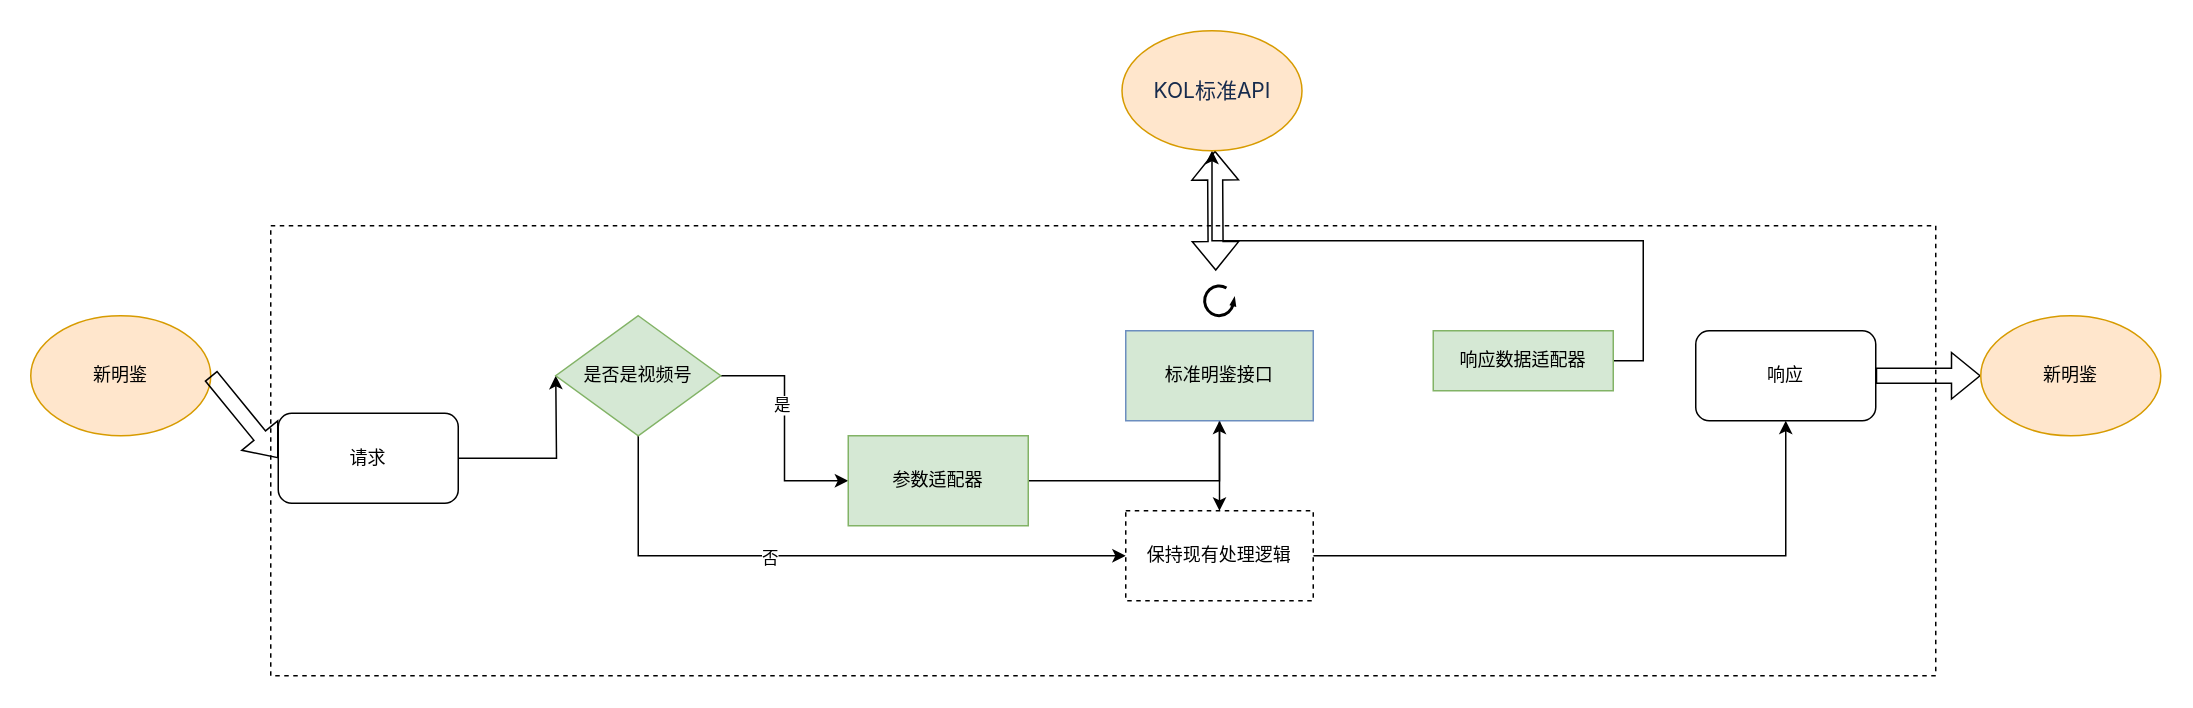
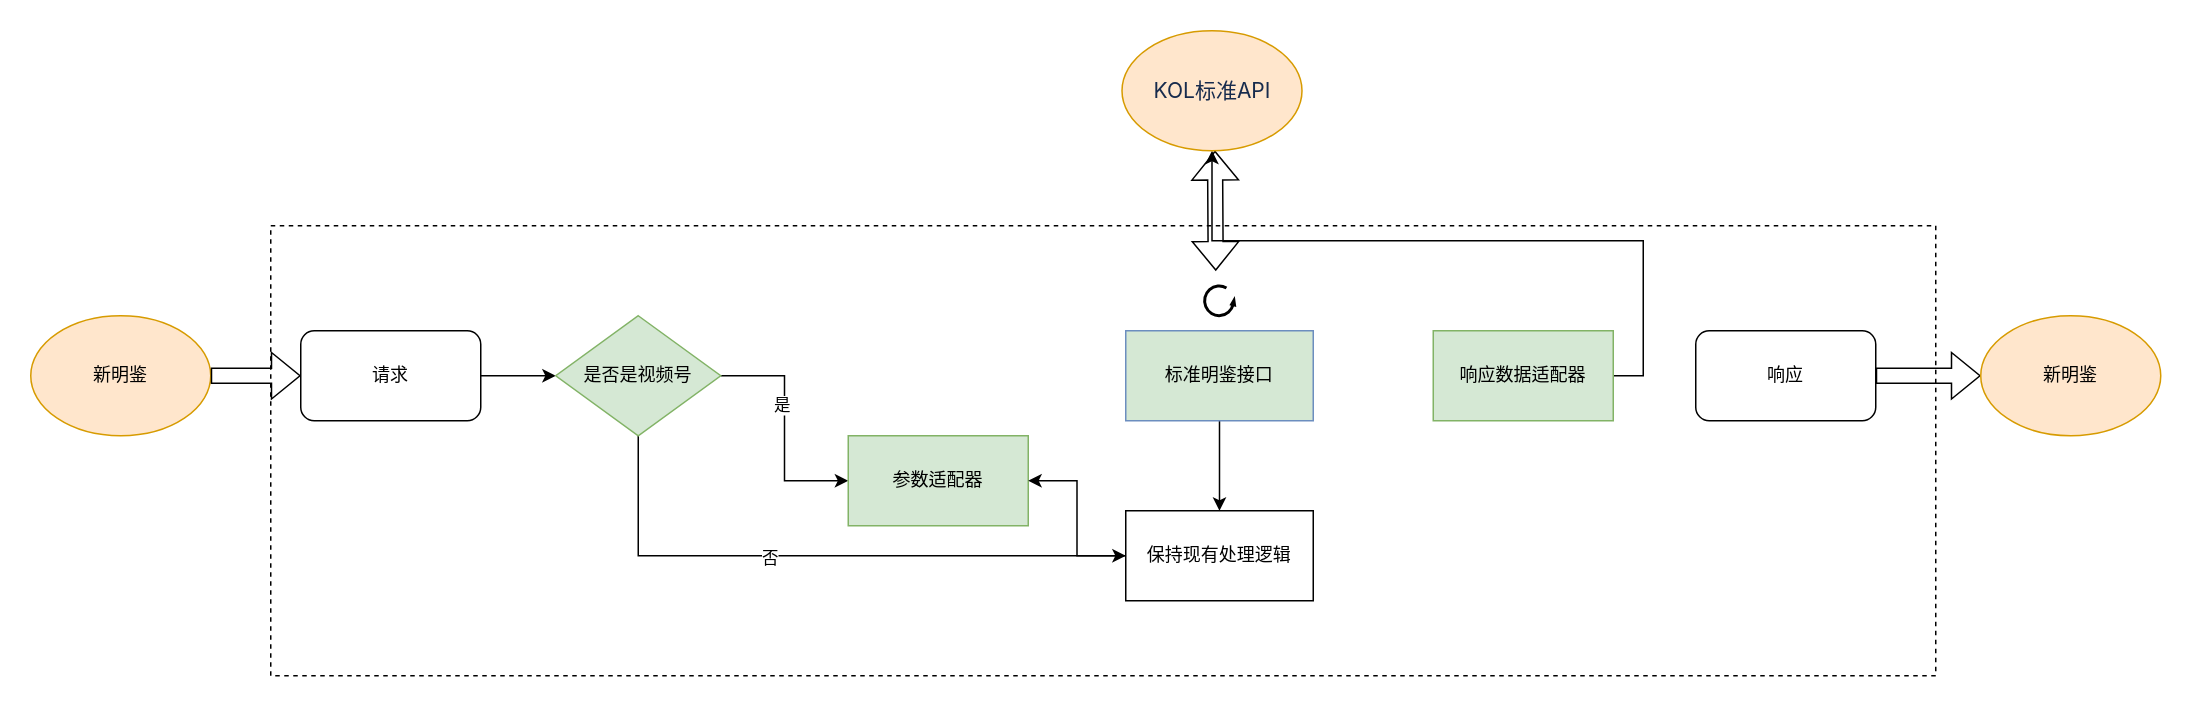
(1523, 361) -> (1523, 376)
(368, 458) -> (391, 376)
(1148, 481) -> none
(1220, 556) -> (1220, 556)
(1612, 556) -> (1077, 518)
